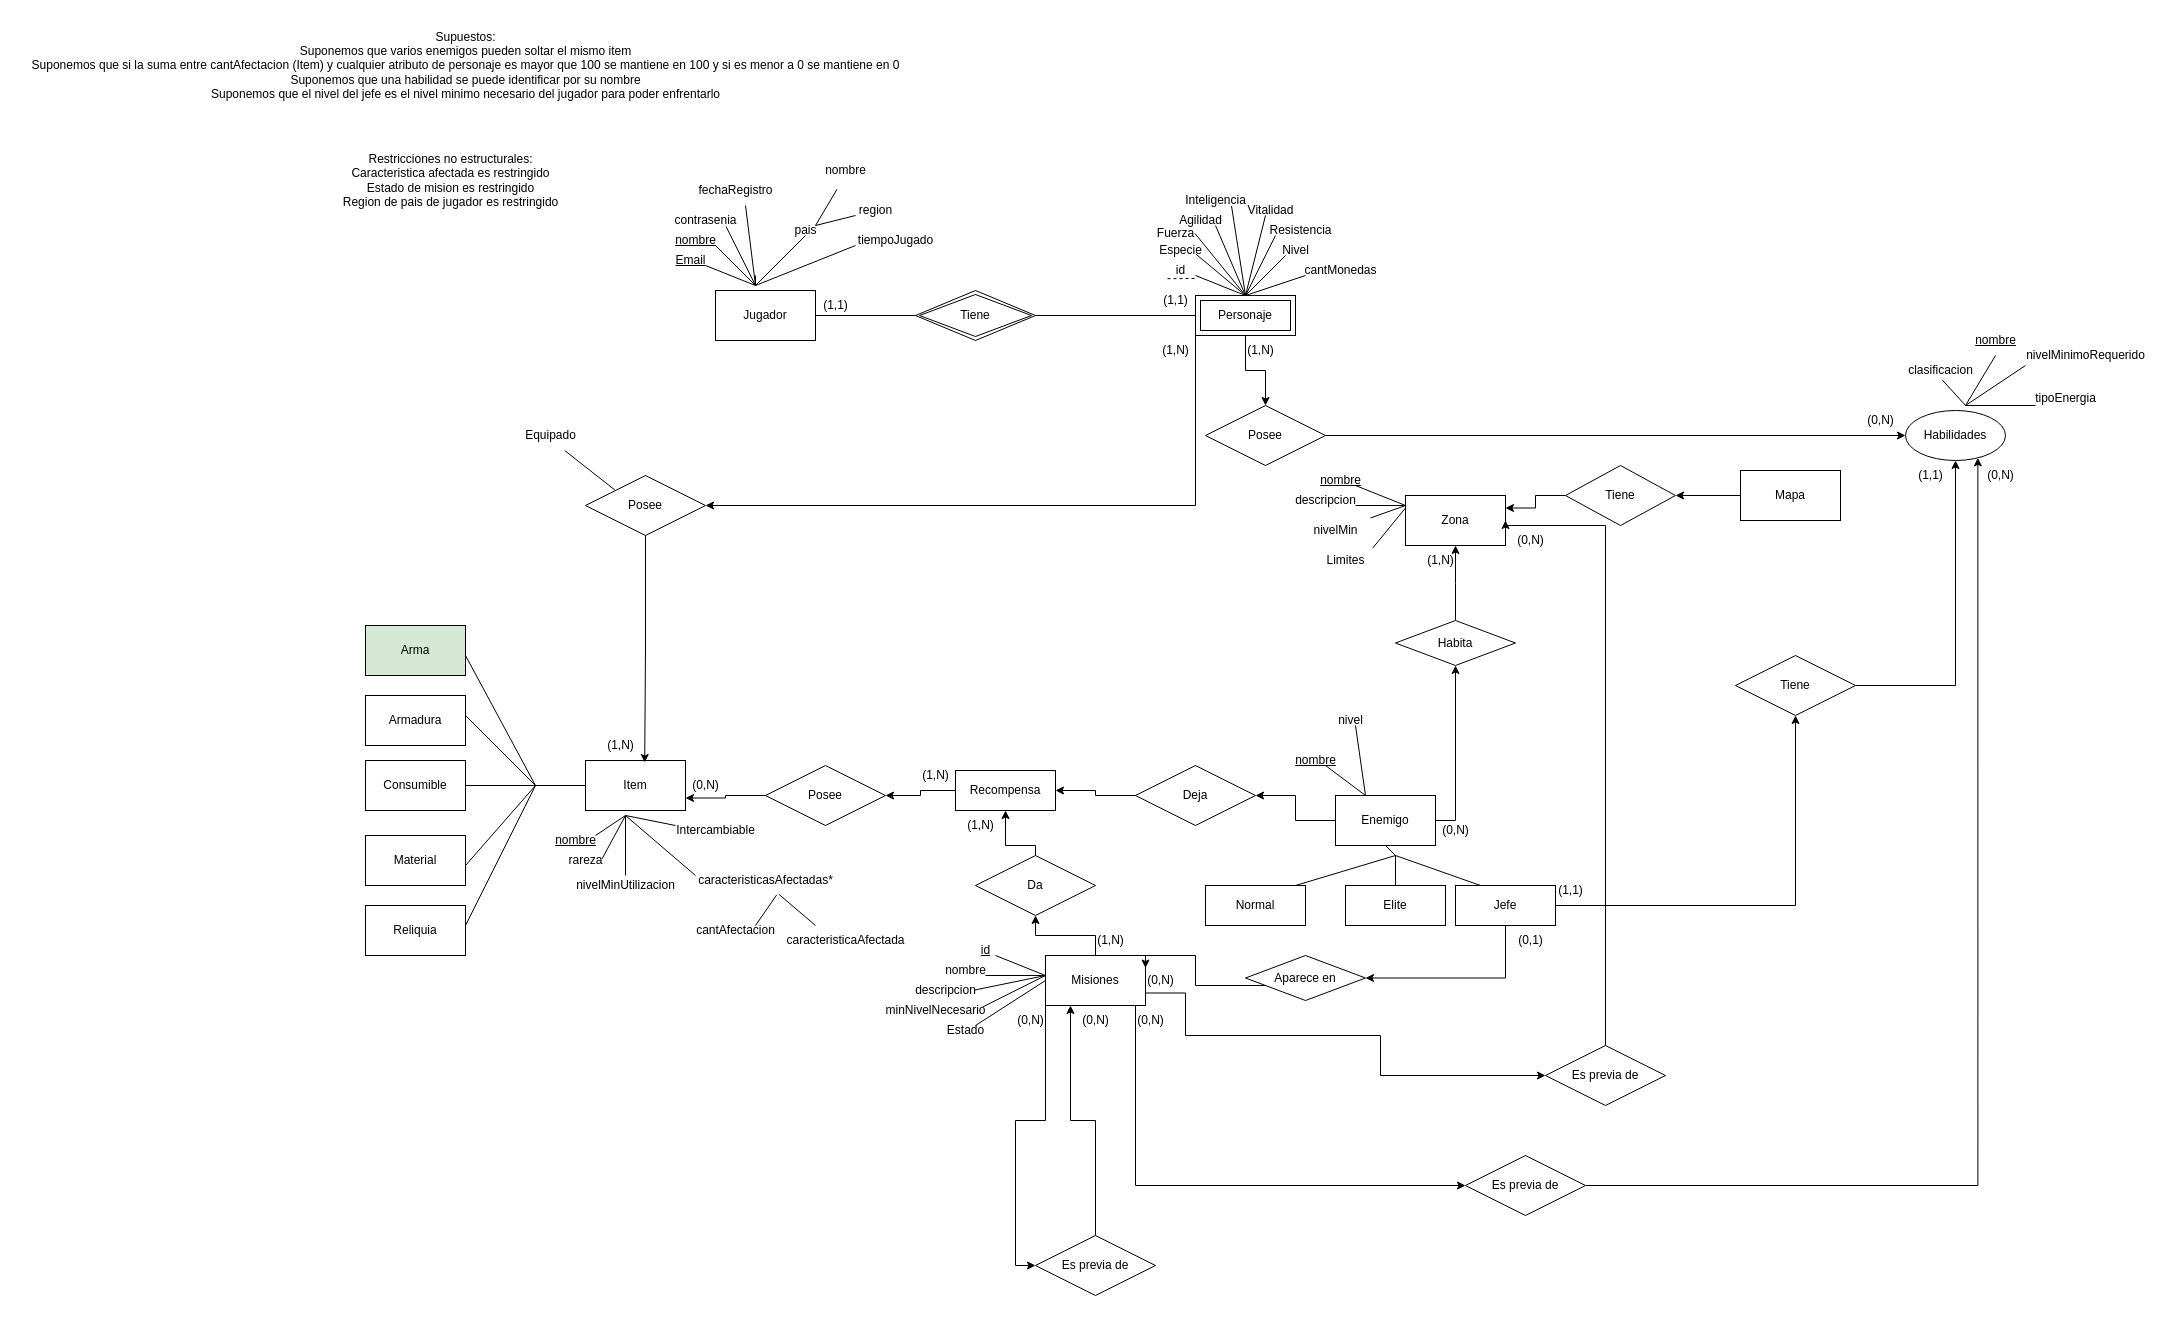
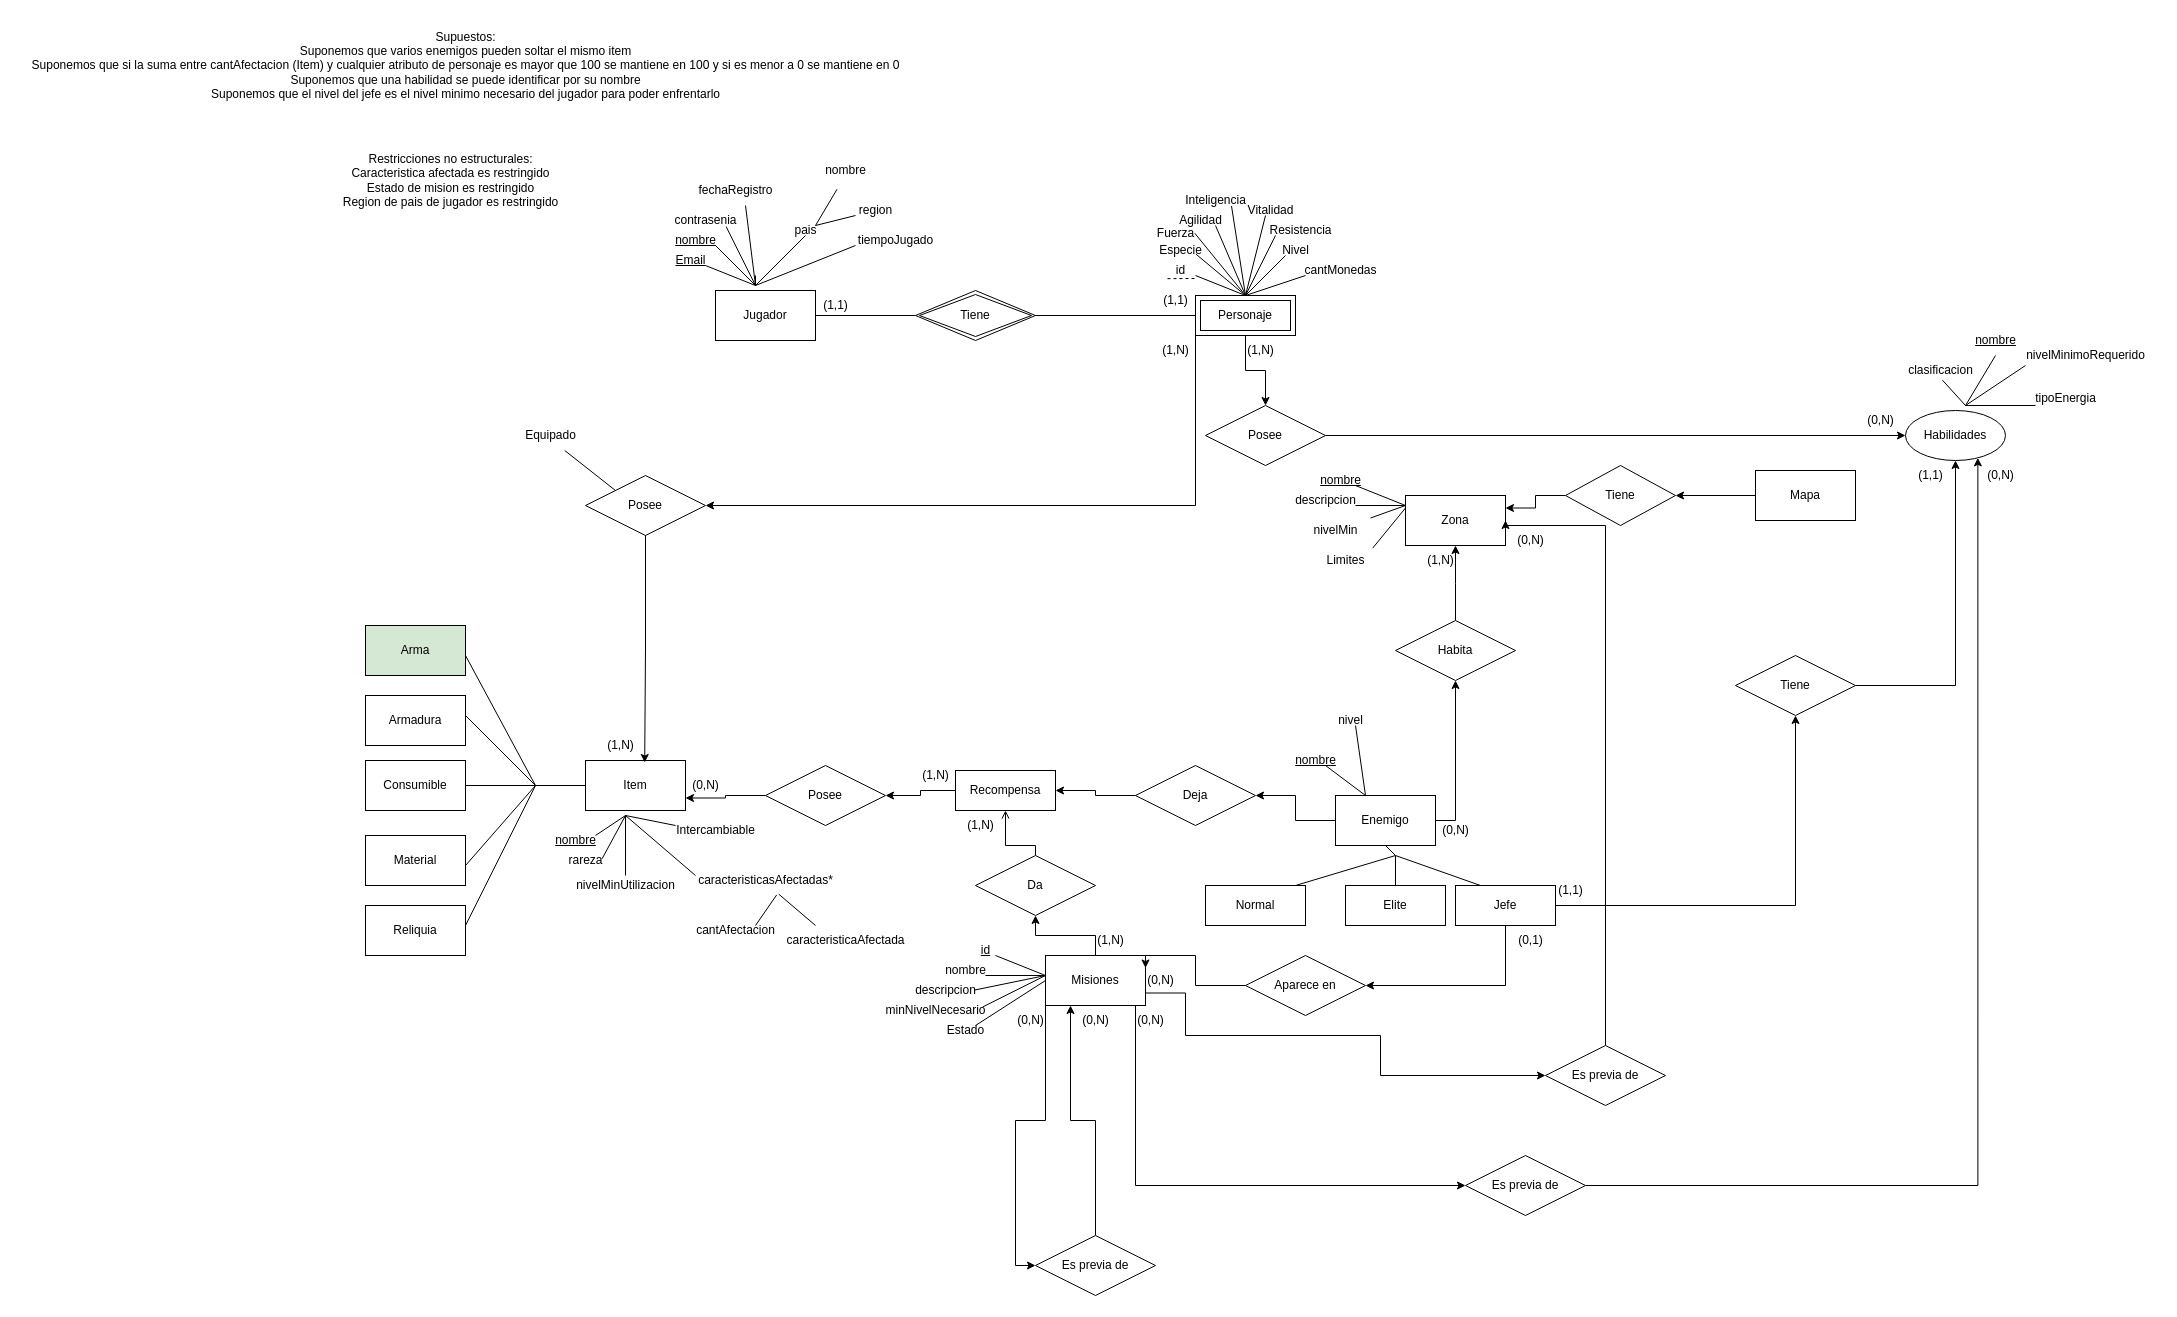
(1791, 496) -> (1806, 496)
(1456, 643) -> (1456, 651)
(1006, 819) -> (1006, 817)
(1306, 978) -> (1306, 986)
